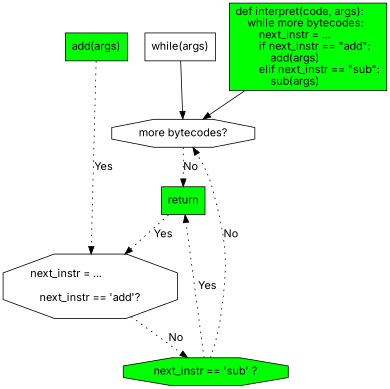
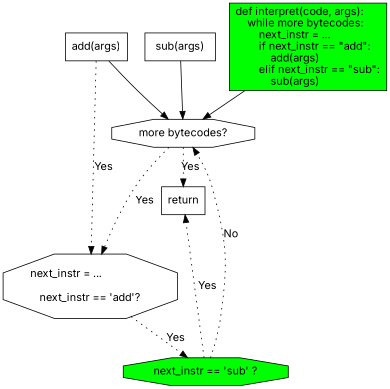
(96, 47) -> (96, 47)
(180, 47) -> (180, 47)
none -> (135, 88)
(191, 167) -> (191, 167)
(183, 201) -> (183, 201)
(150, 232) -> (131, 193)
(176, 338) -> (176, 338)
